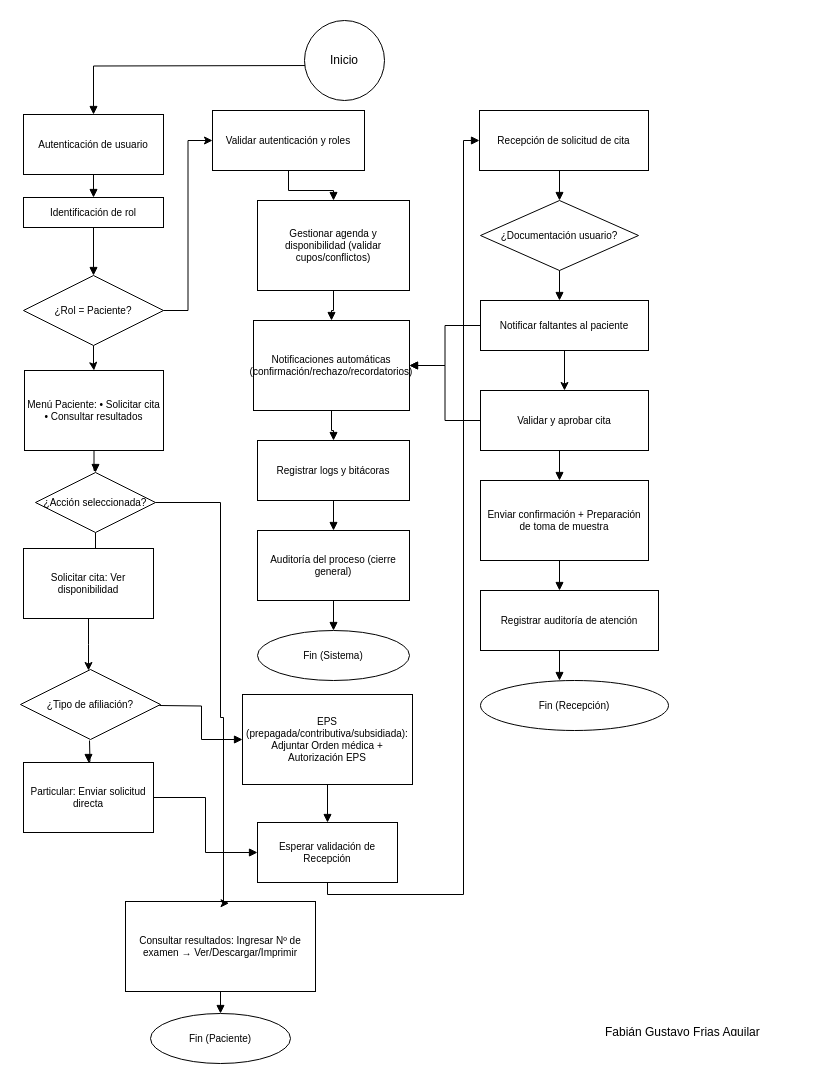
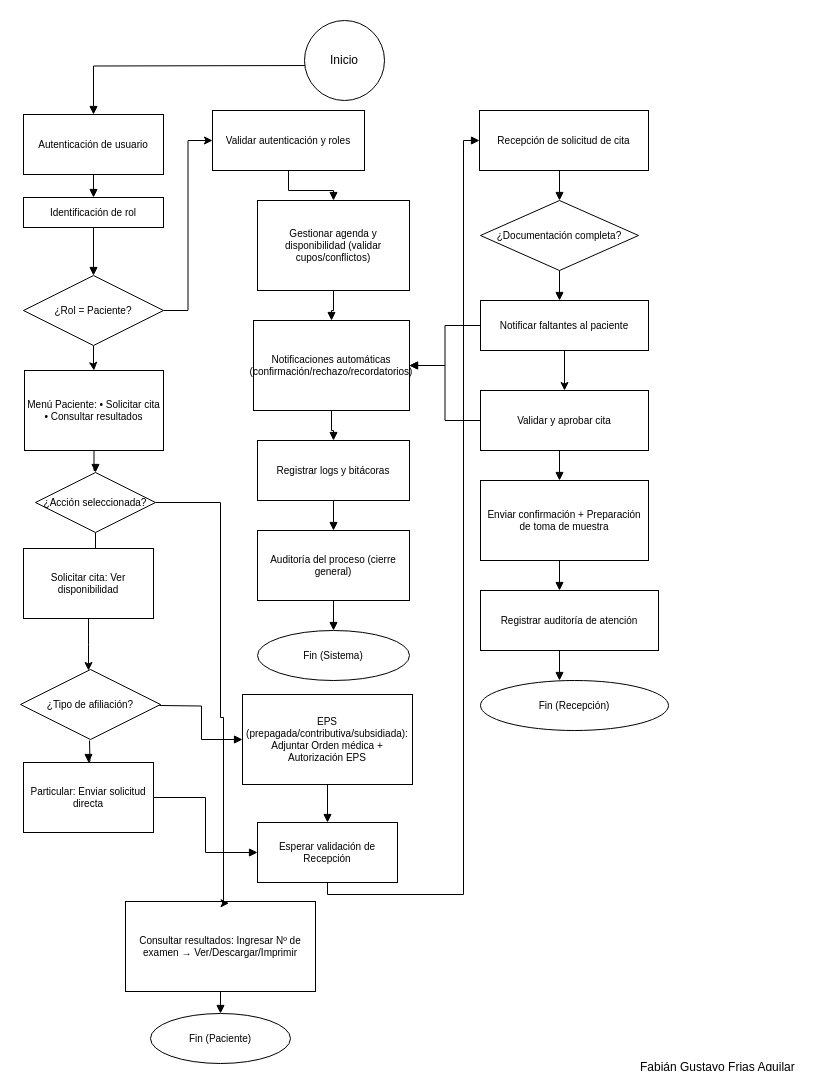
(560, 236) -> (560, 236)
(694, 1004) -> (729, 1039)
